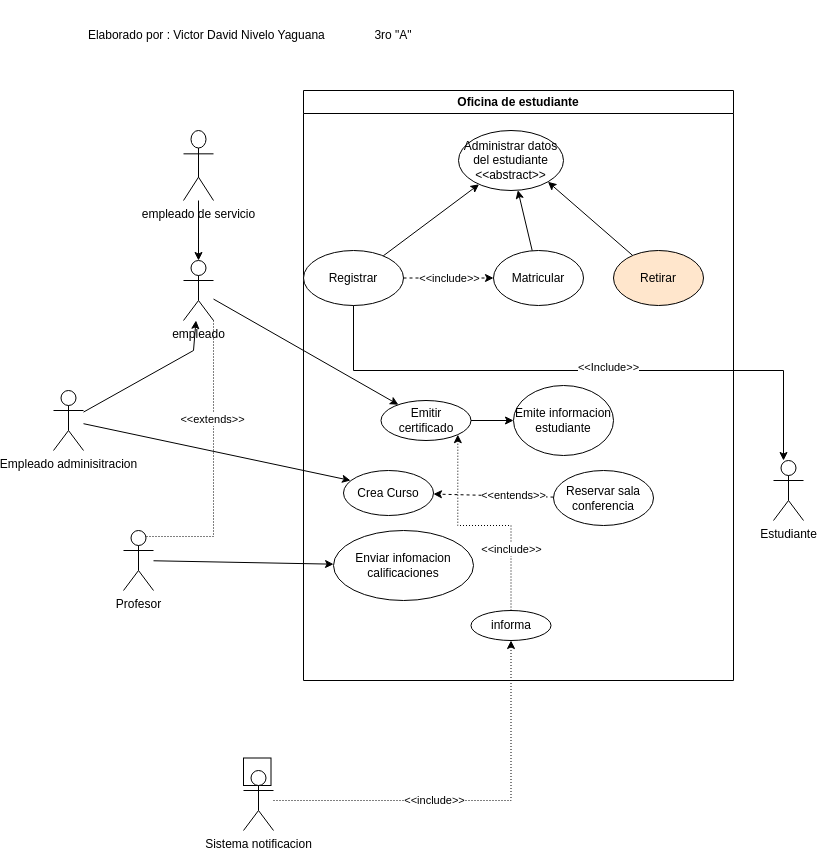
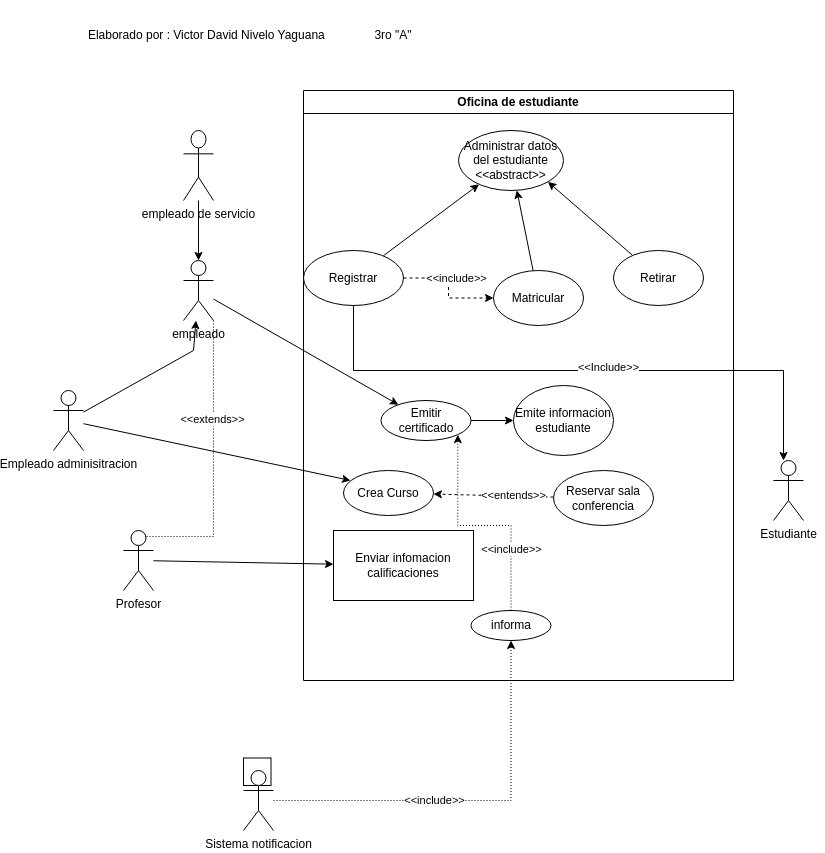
(539, 278) -> (539, 298)
(659, 278) -> (659, 278)
(404, 566) -> (404, 566)
